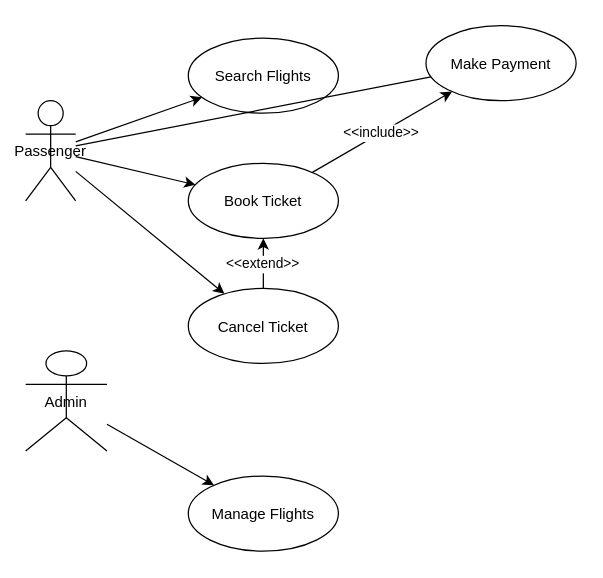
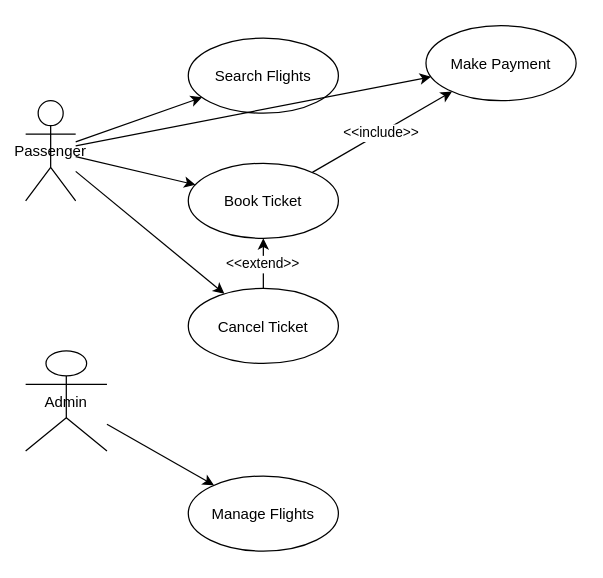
(425, 78) -> (421, 79)
